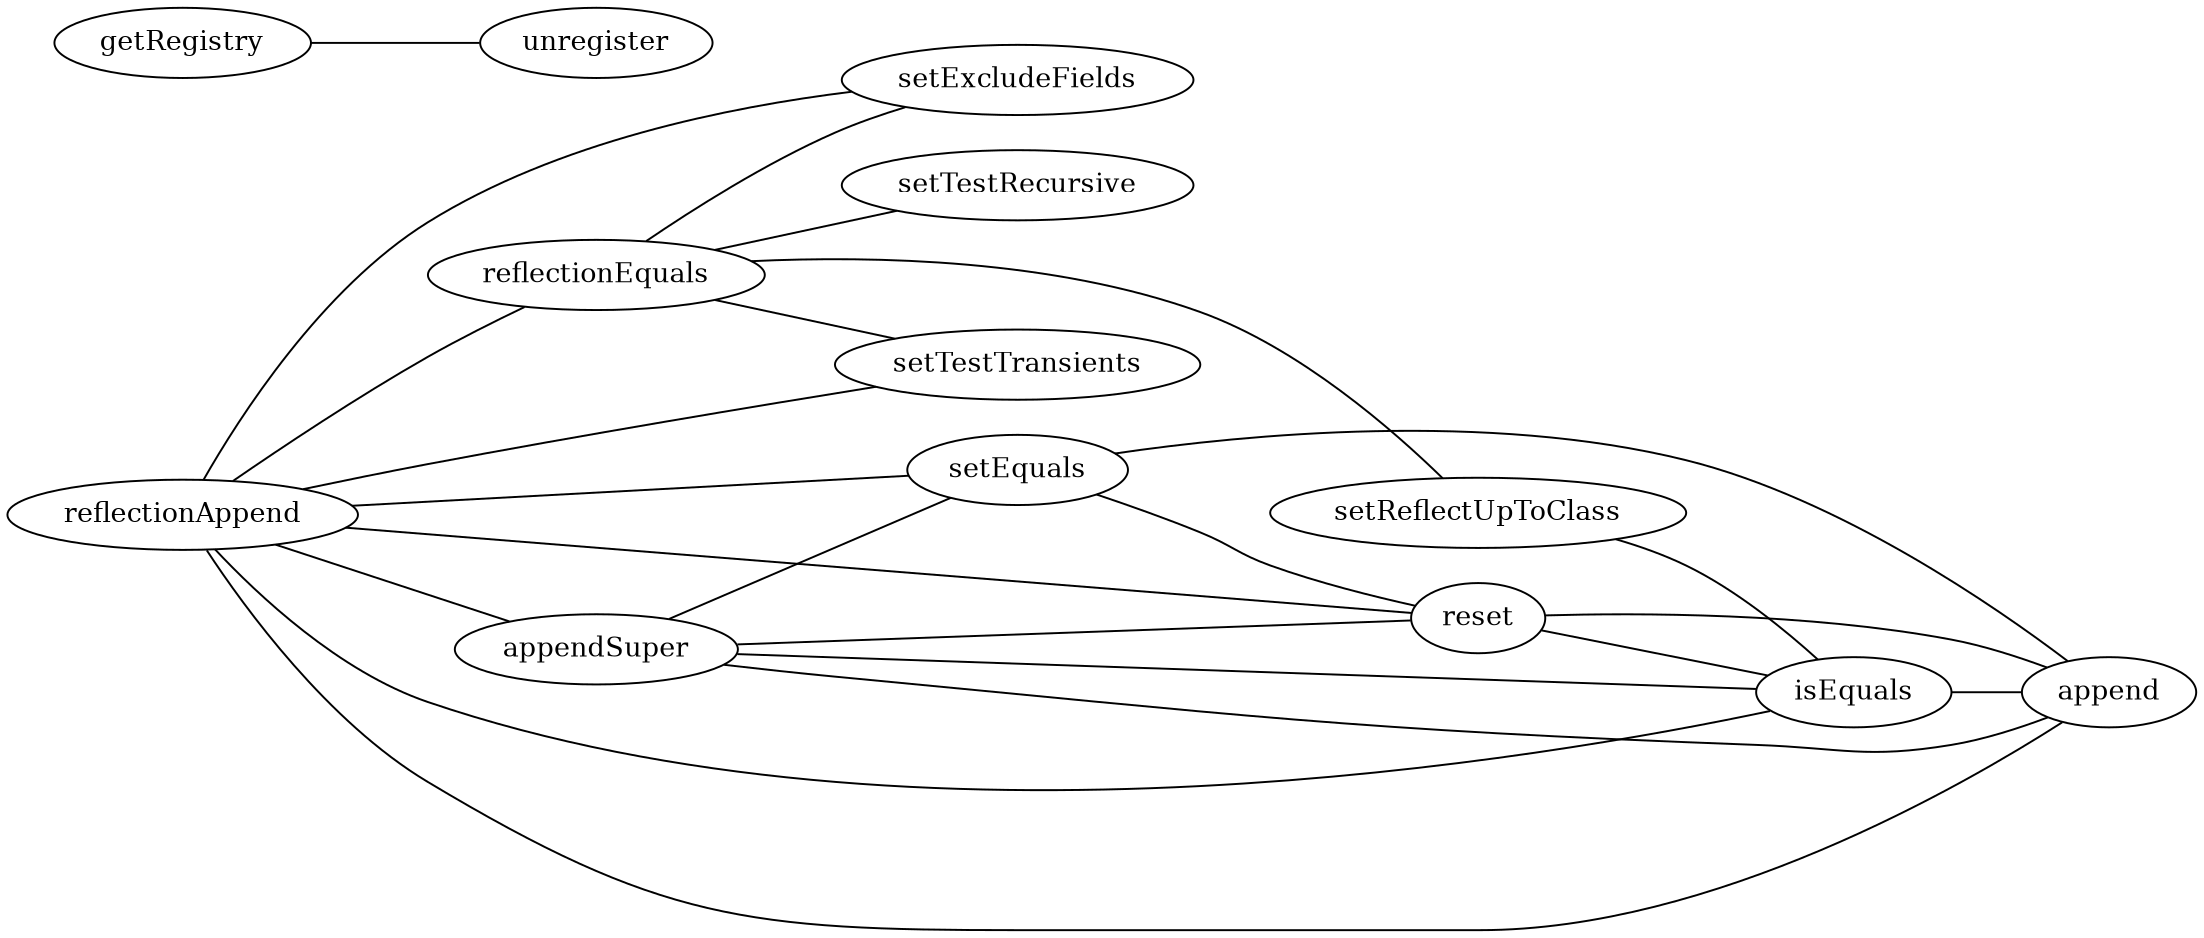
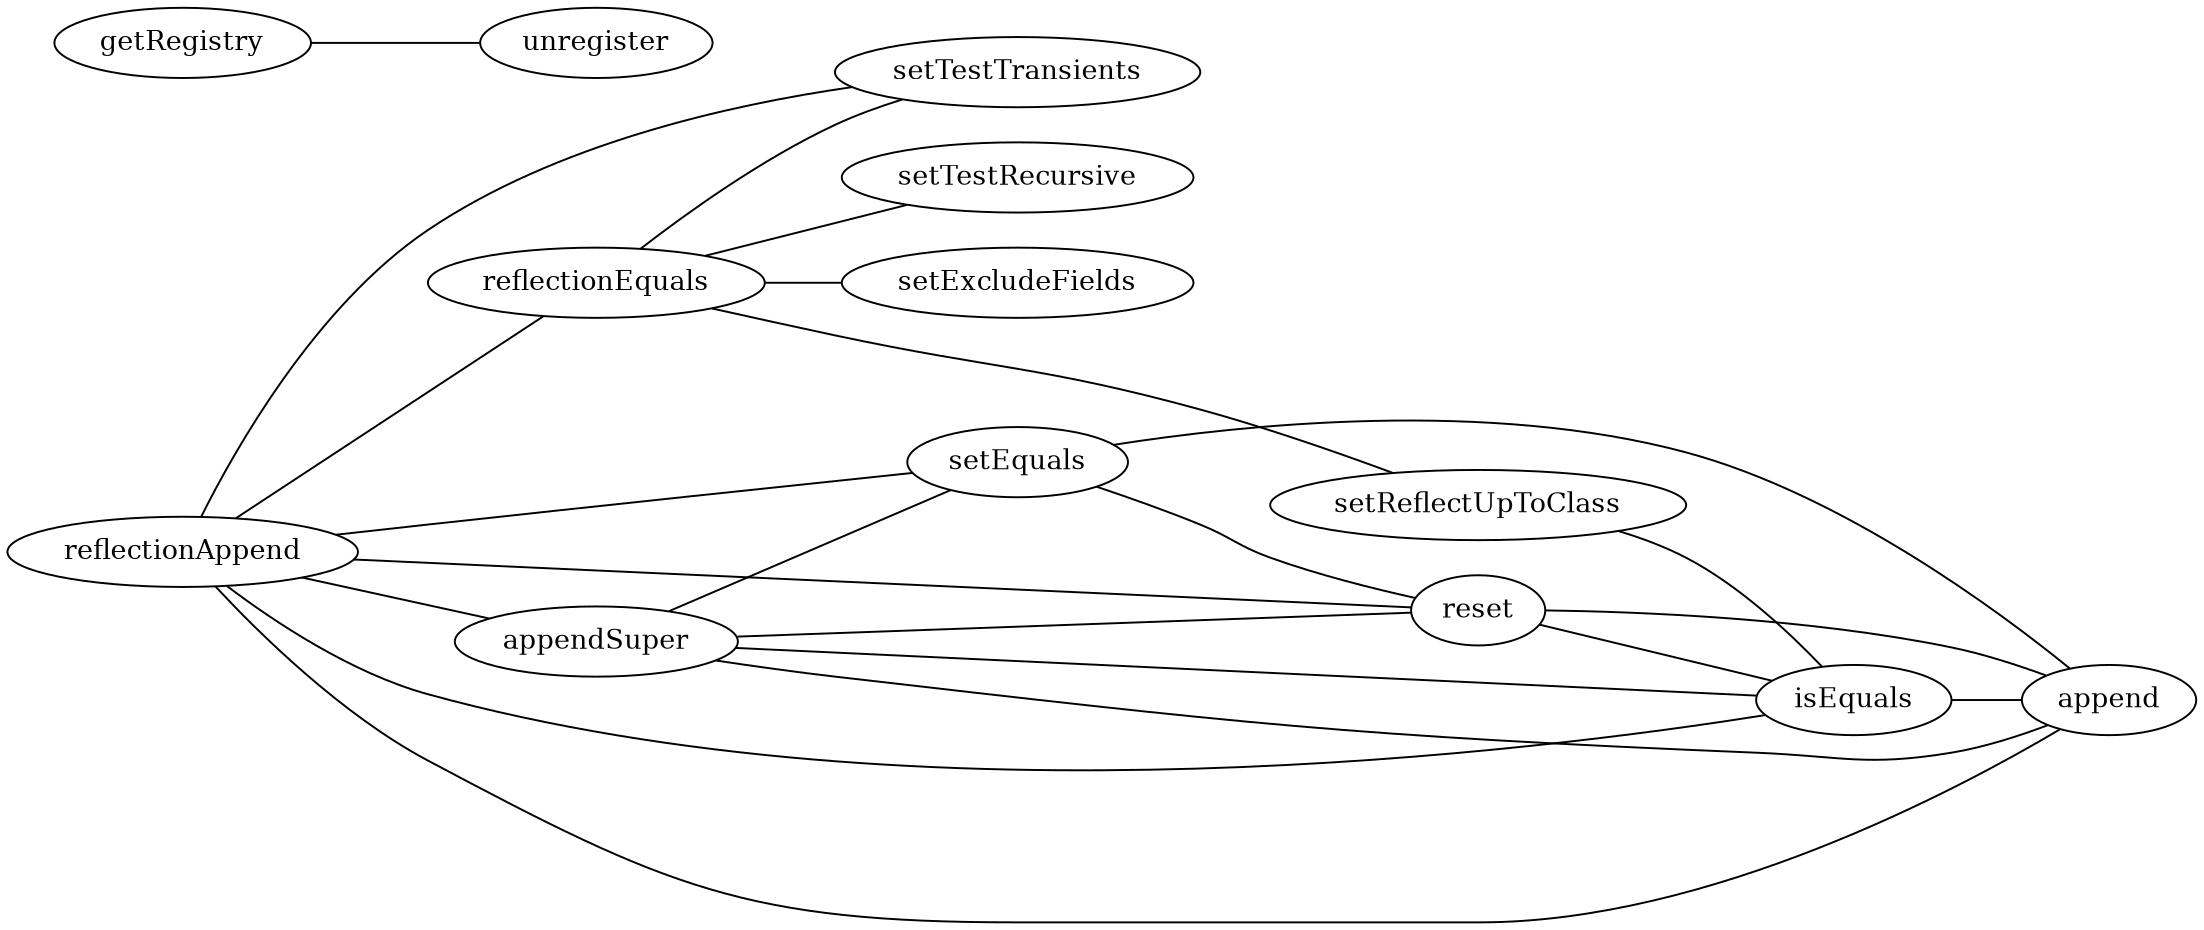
(472, 197) -> none
